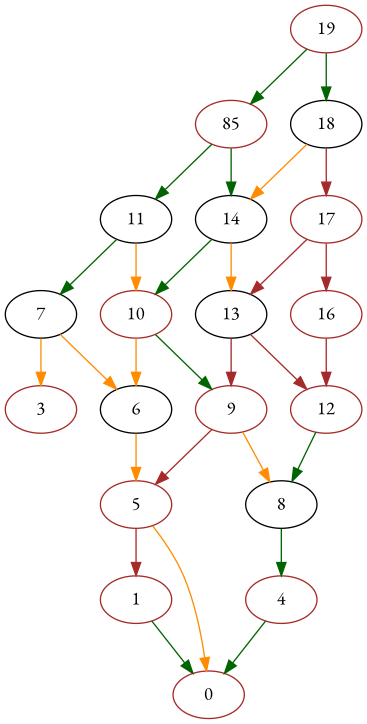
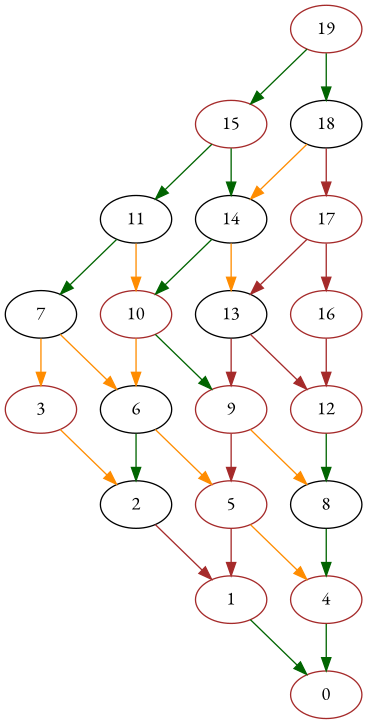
(231, 124) -> (231, 124)
none -> (136, 505)
(188, 588) -> (274, 547)
